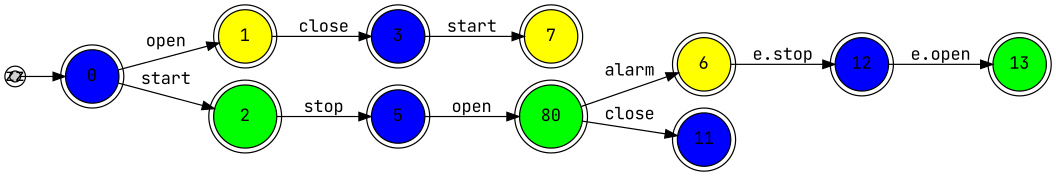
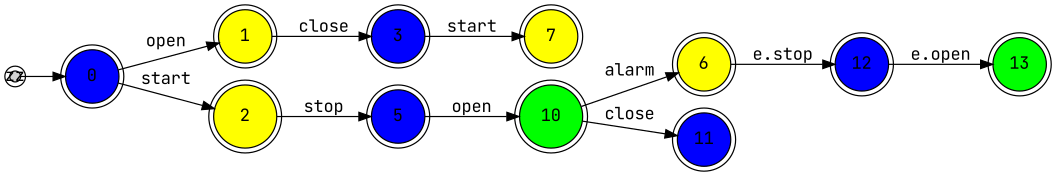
(245, 117) -> (245, 117)
(551, 117) -> (551, 117)
